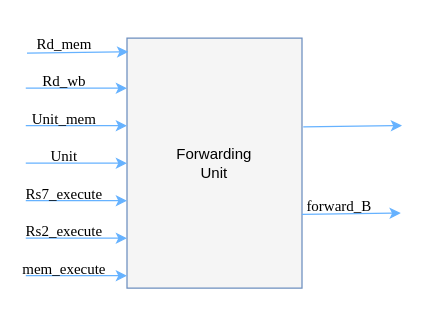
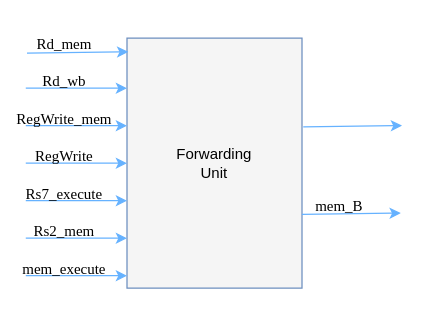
(64, 119) -> (64, 119)
(64, 157) -> (64, 157)
(339, 207) -> (339, 207)
(64, 232) -> (64, 232)
